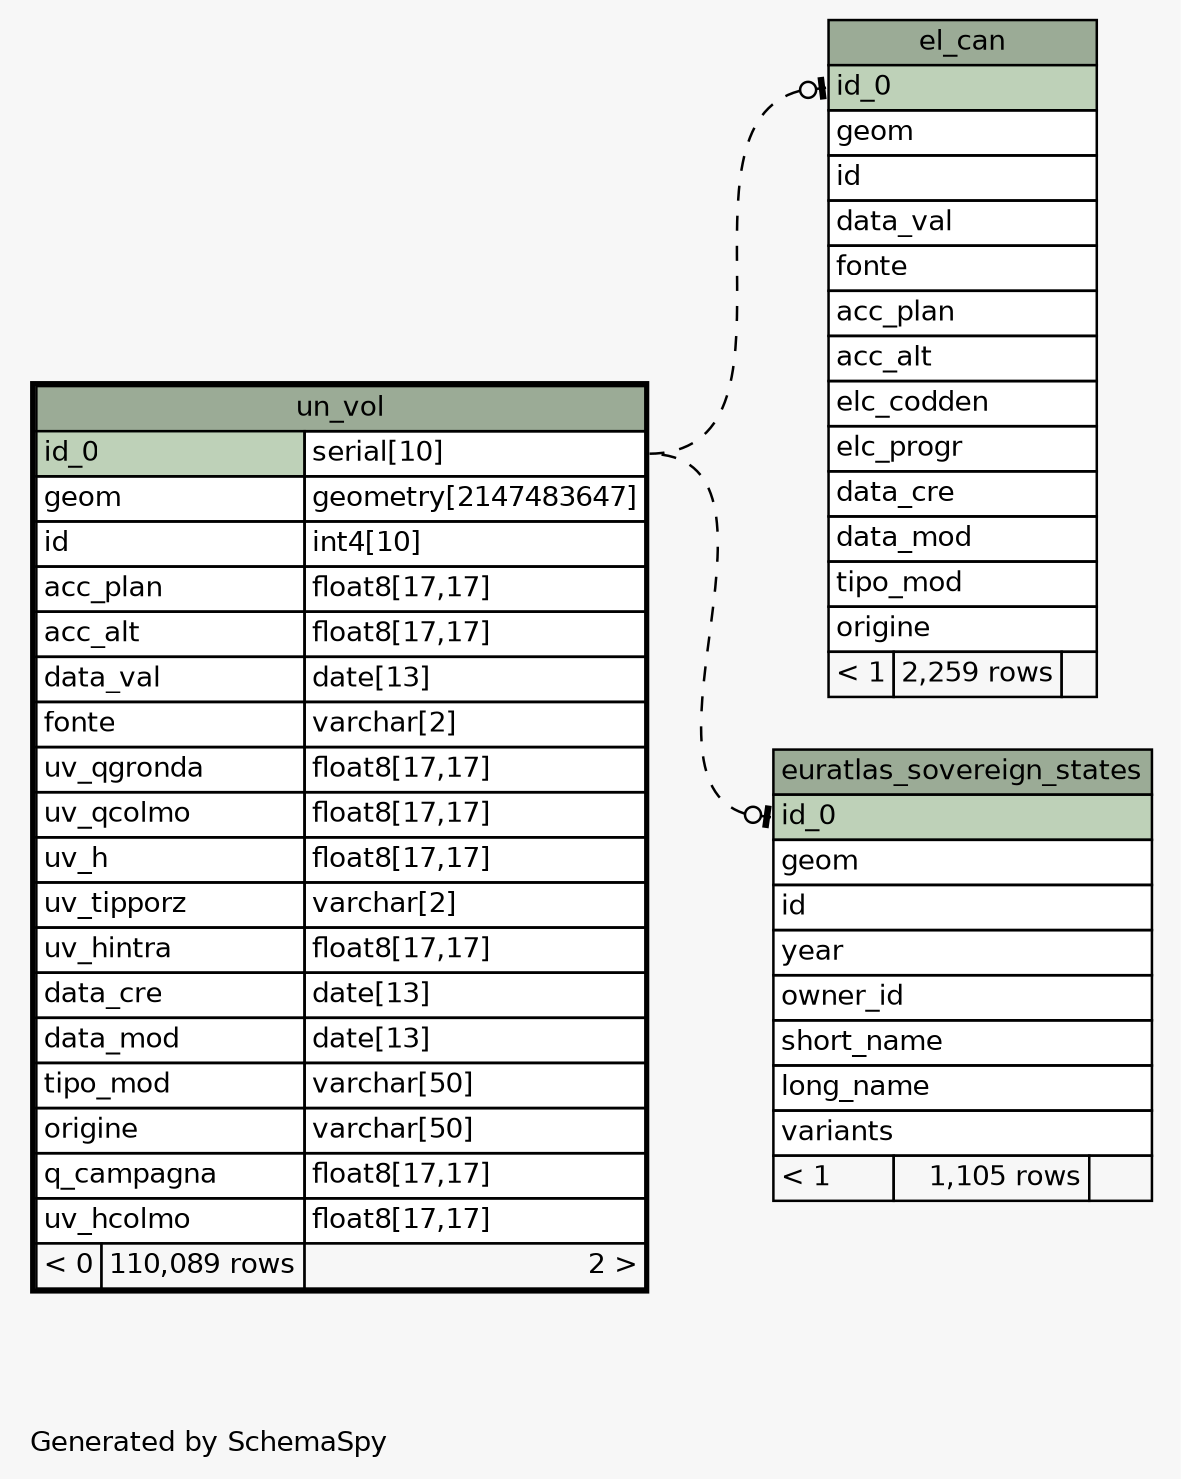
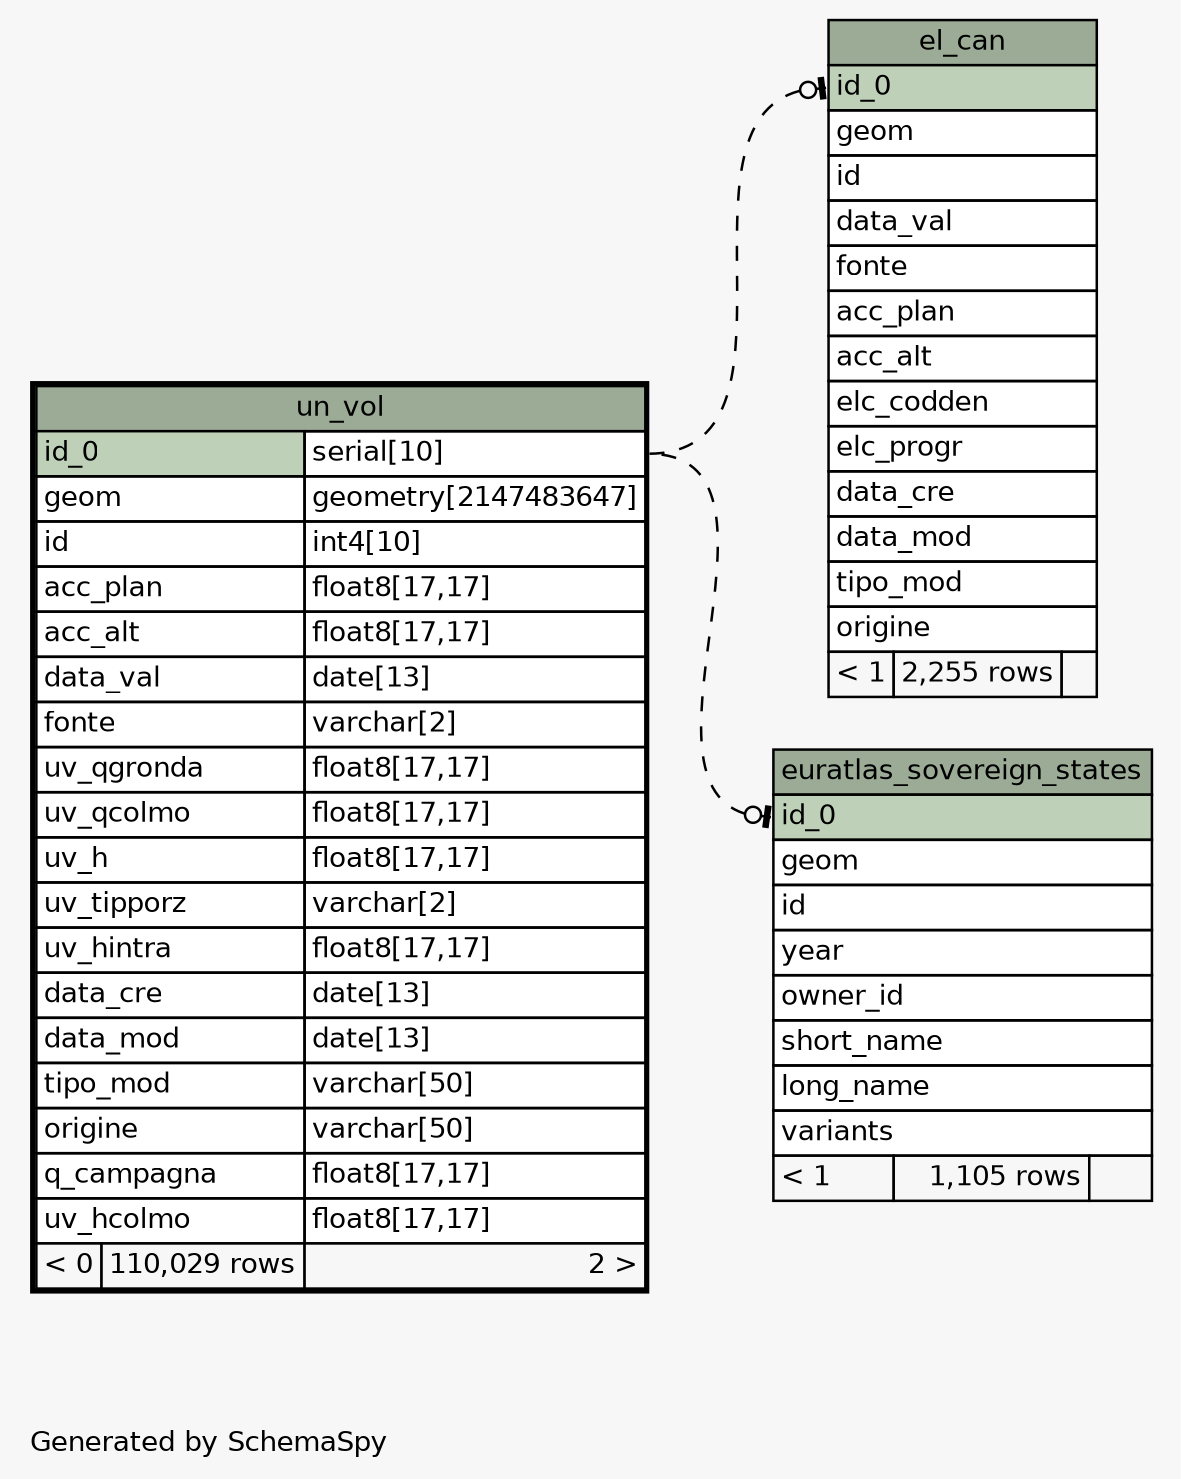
(978, 673) -> (978, 673)
(203, 1265) -> (203, 1265)
